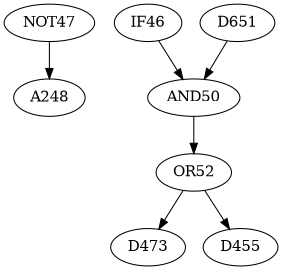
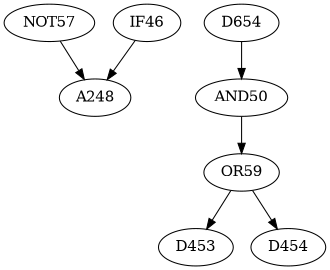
(49, 23) -> (49, 23)
(237, 23) -> (242, 23)
(168, 56) -> (124, 56)
(194, 172) -> (242, 172)
(148, 247) -> (196, 247)
(241, 247) -> (288, 247)
